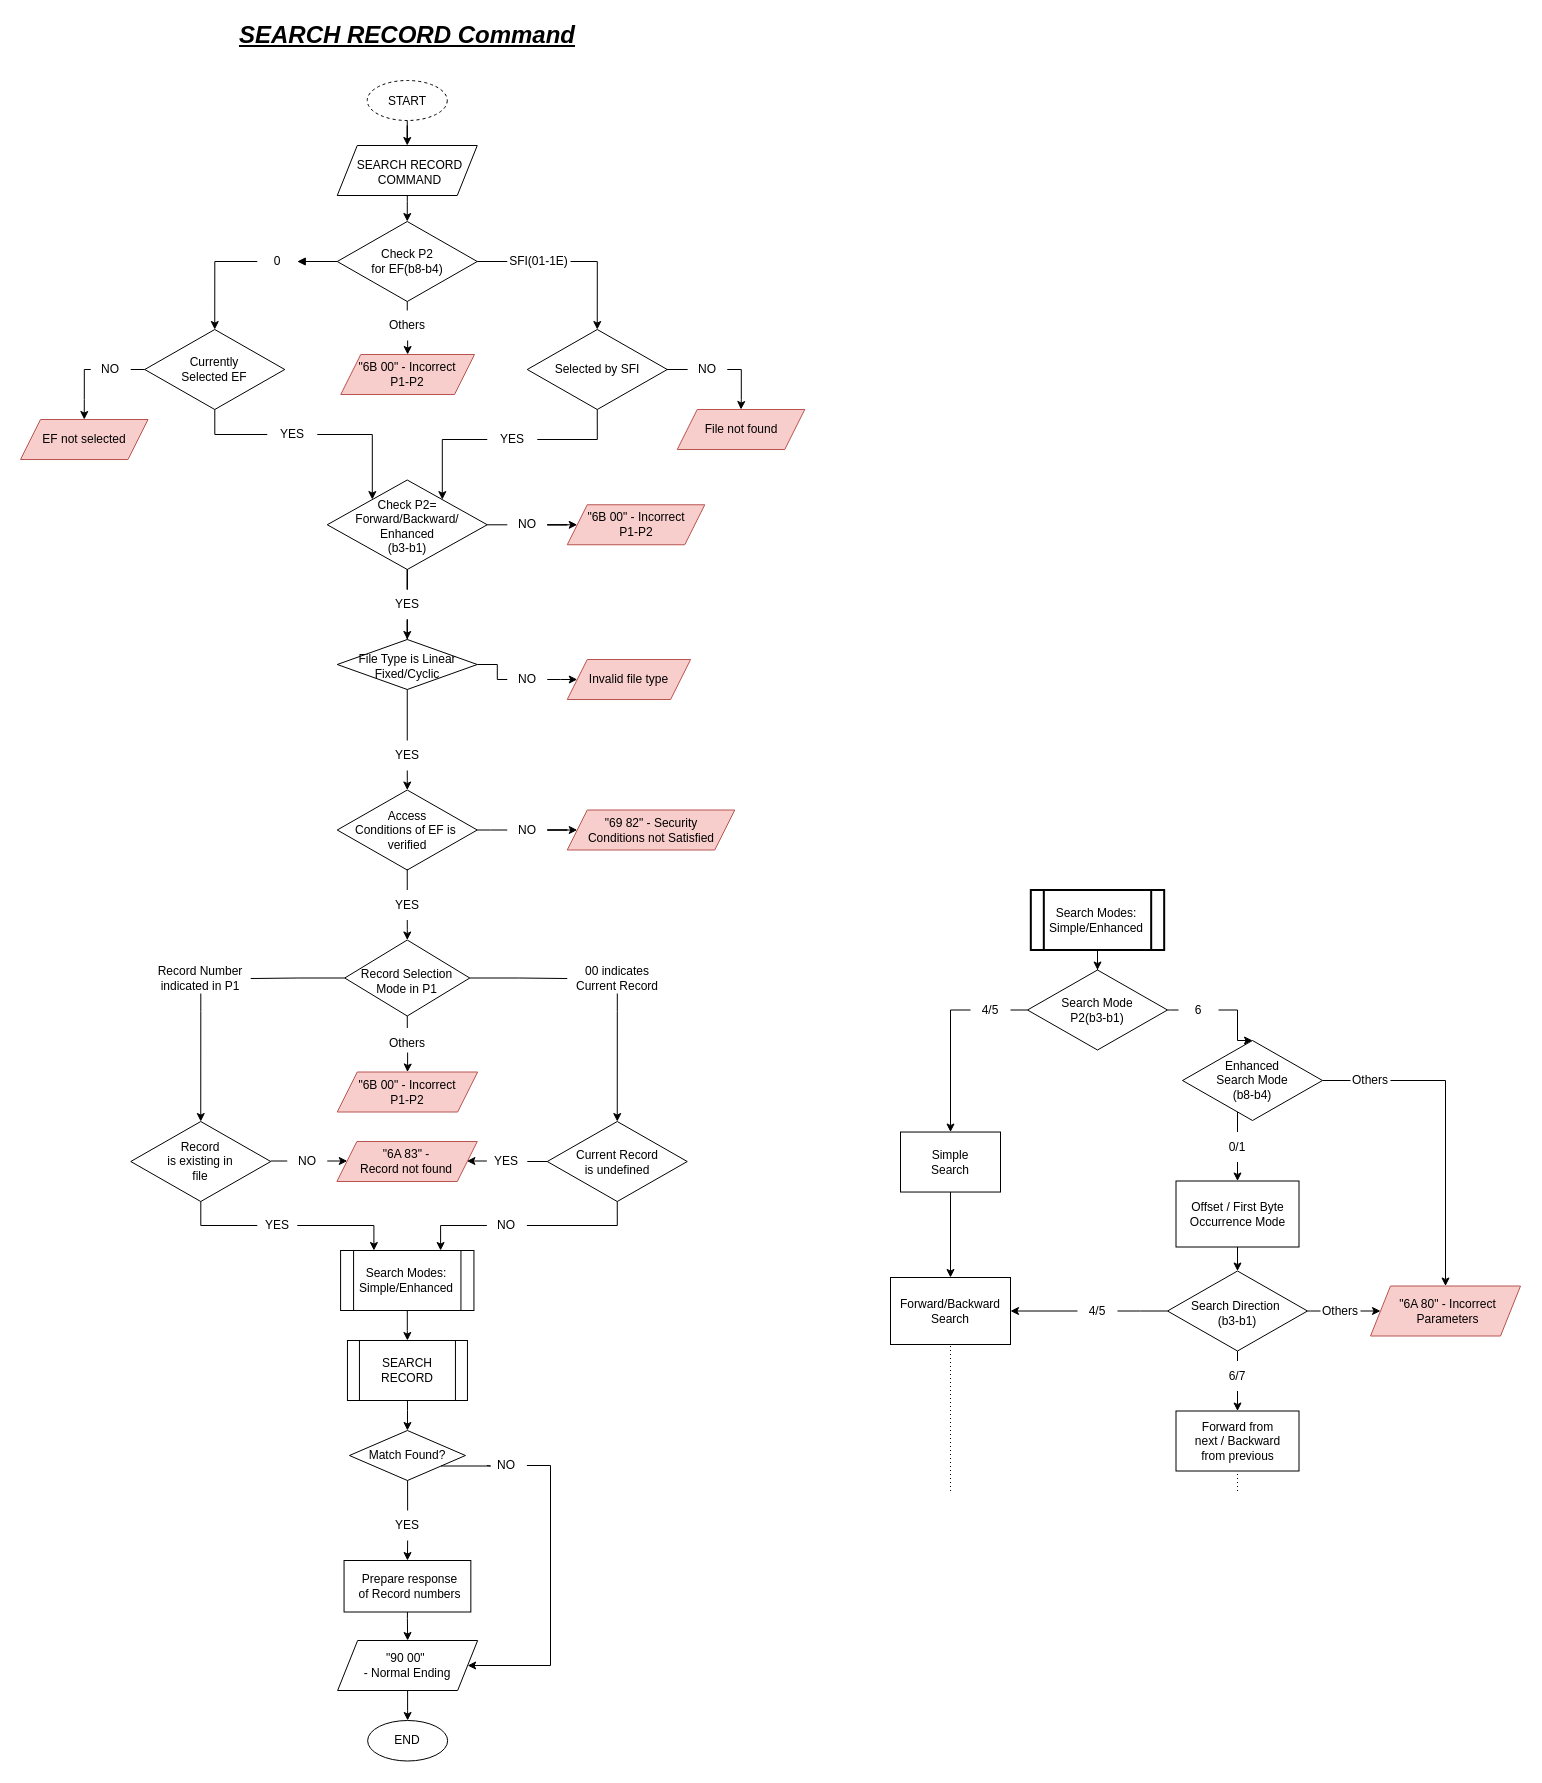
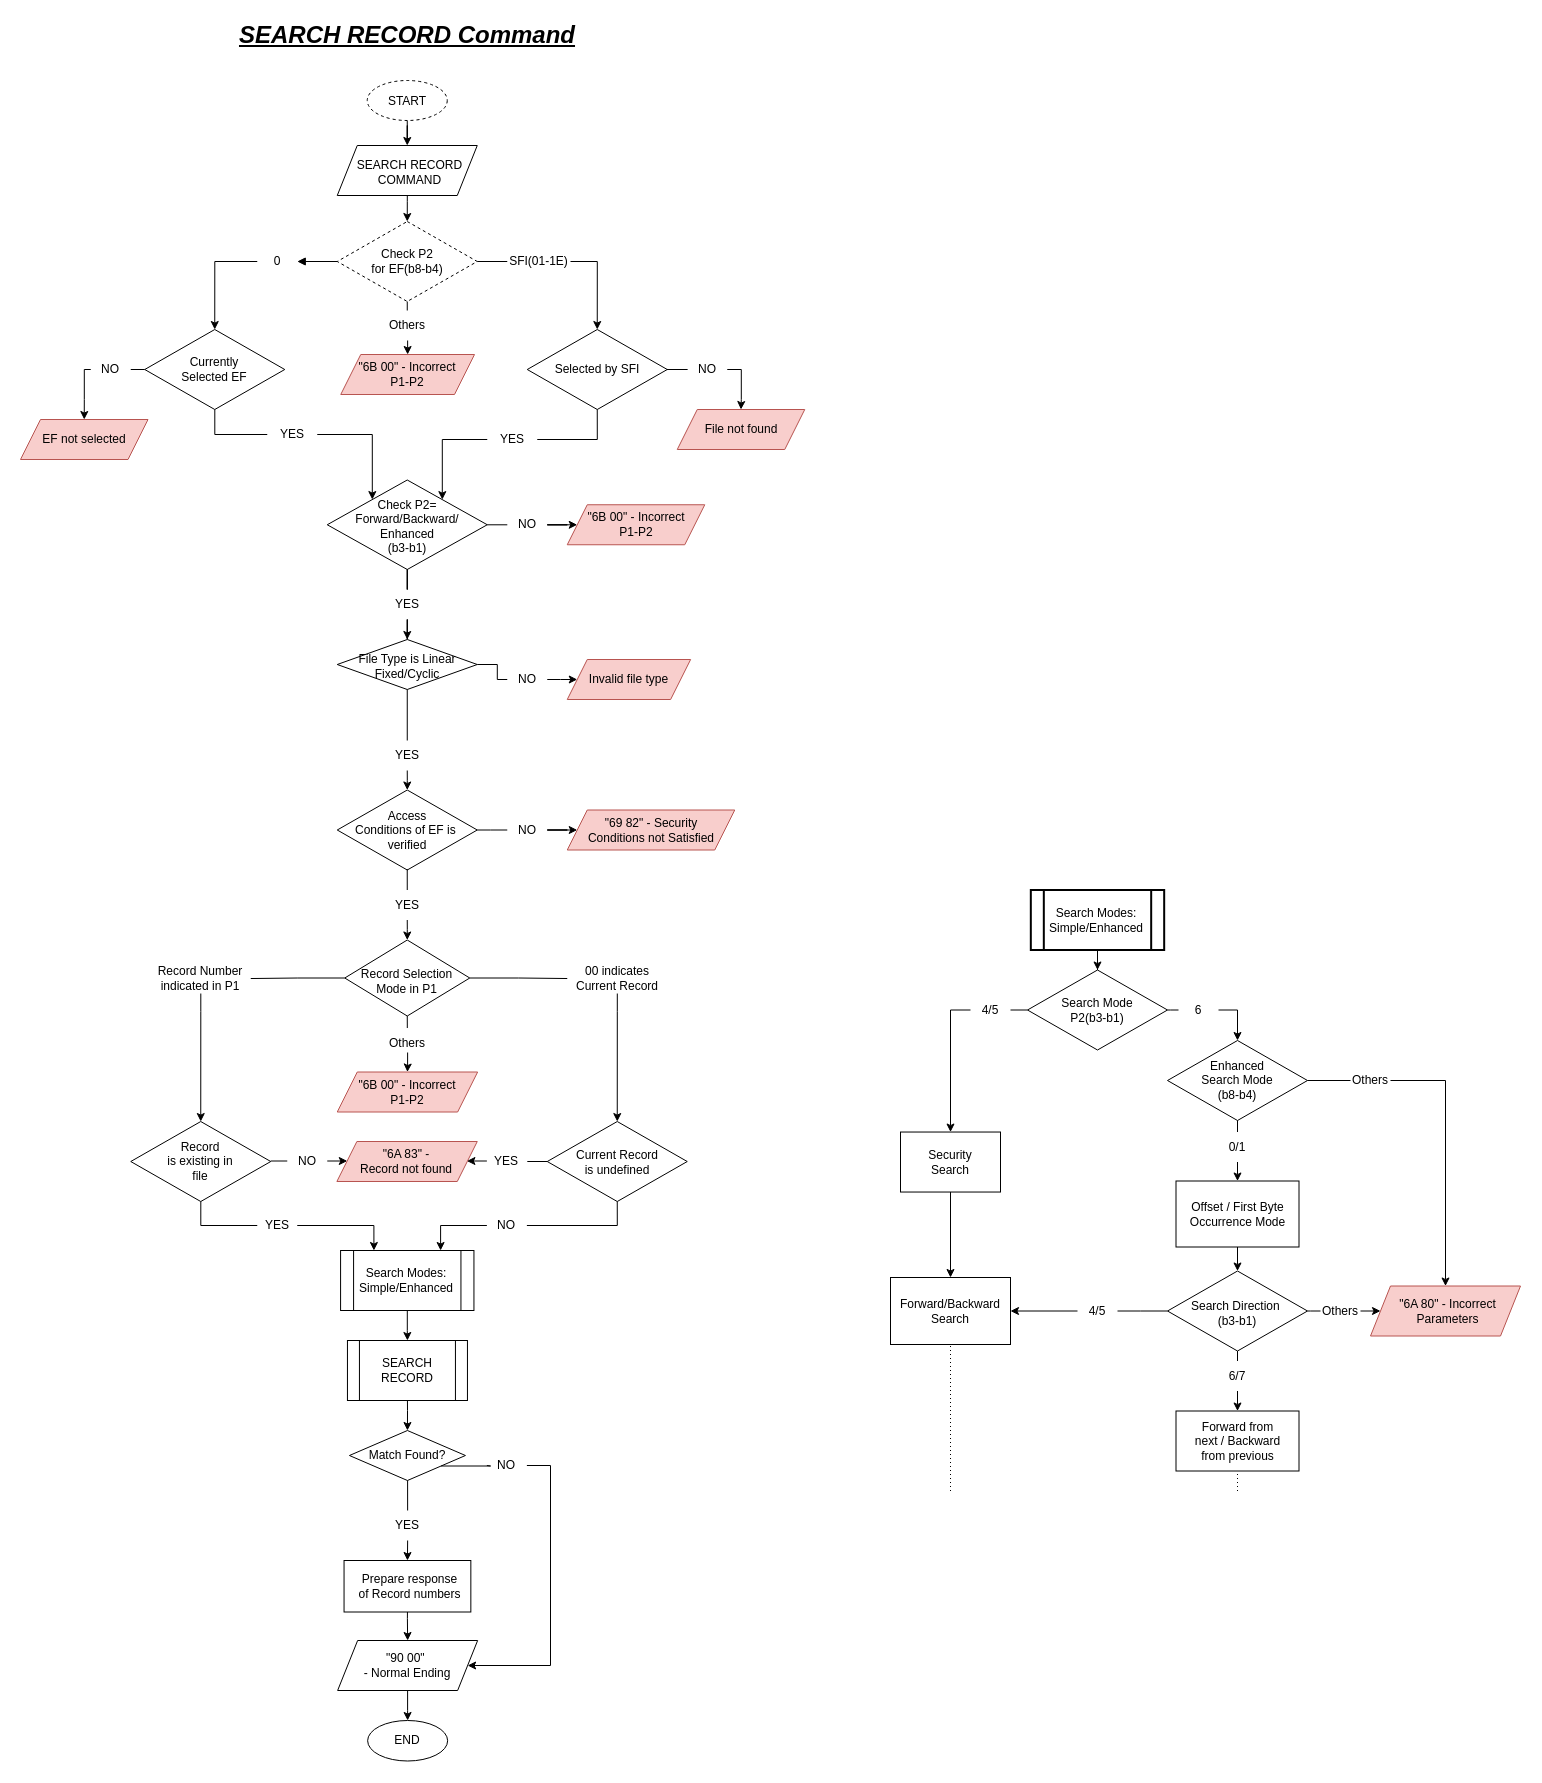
(407, 262) -> (407, 262)
(1253, 1081) -> (1238, 1081)
(951, 1163) -> (951, 1163)
